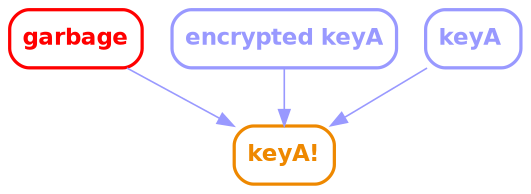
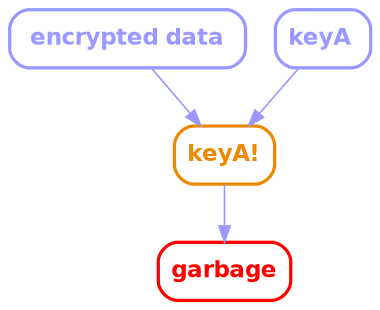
(284, 39) -> (128, 39)
(173, 93) -> (225, 205)
